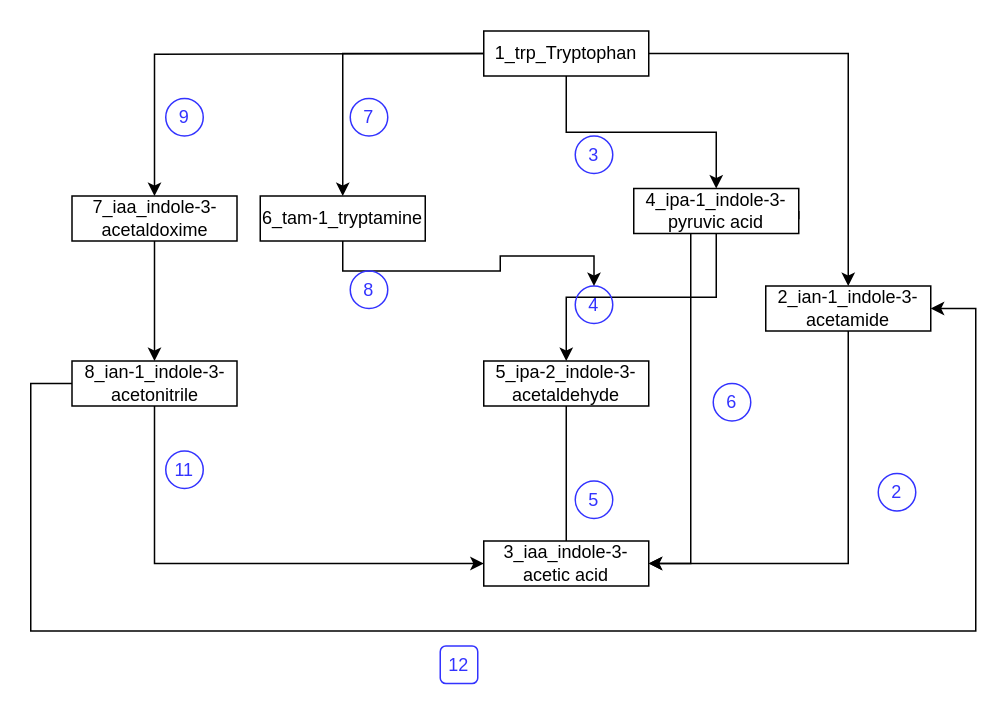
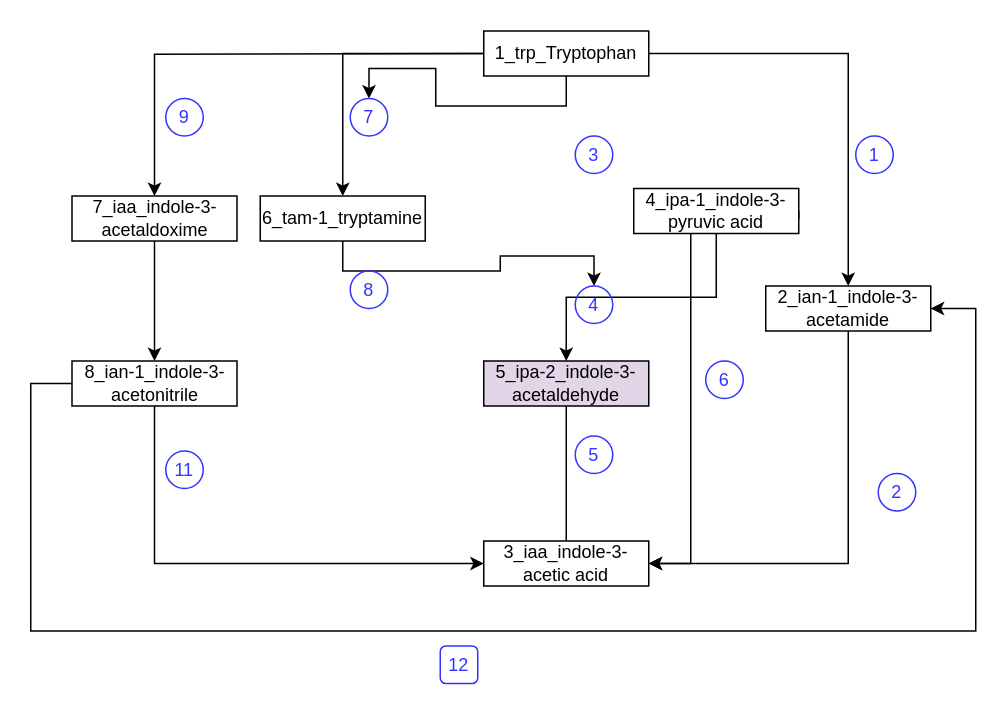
(649, 132) -> (441, 106)
none -> (875, 155)
(566, 383) -> (566, 383)
(732, 402) -> (725, 380)
(594, 500) -> (594, 455)
